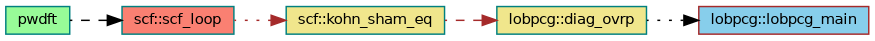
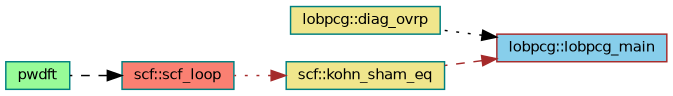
(463, 20) -> (463, 63)
